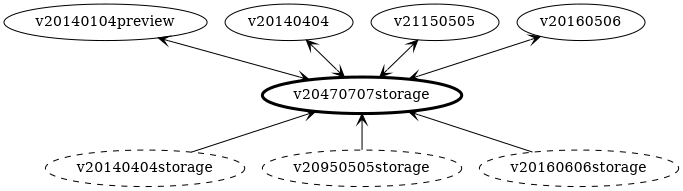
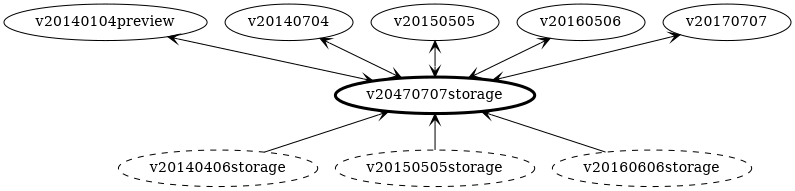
(289, 22) -> (289, 22)
(435, 22) -> (435, 22)
none -> (727, 22)
(145, 168) -> (218, 168)
(362, 168) -> (435, 168)
